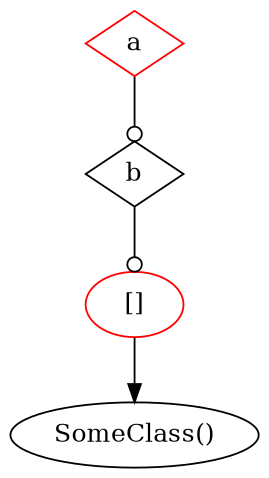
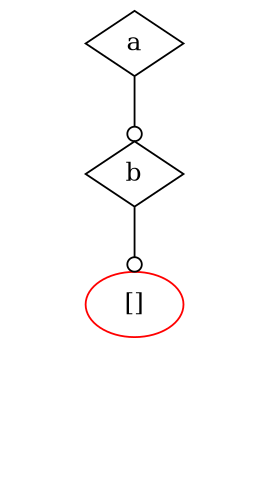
(135, 44) -> (135, 44)
(135, 435) -> none
